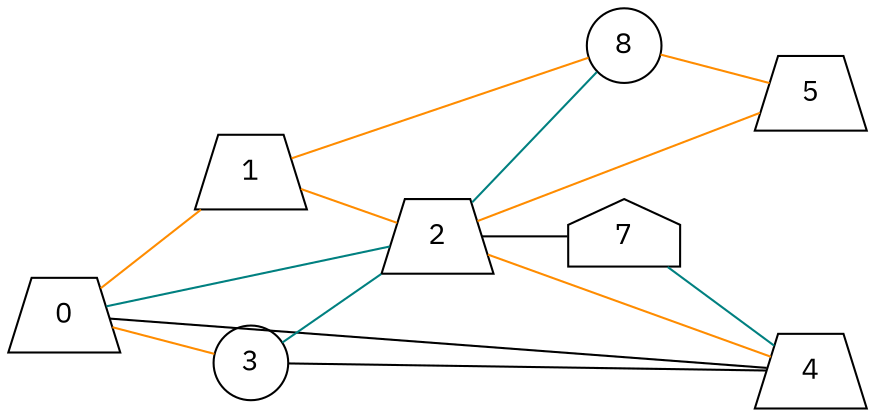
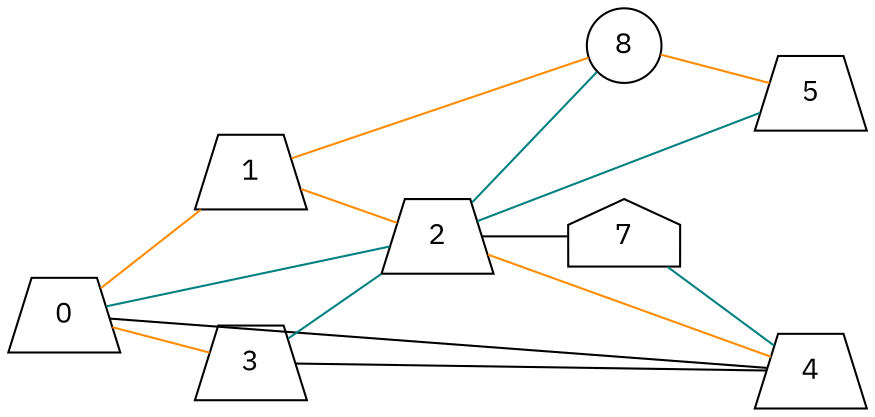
(619, 167) -> (619, 167)
(251, 363) -> (251, 363)
